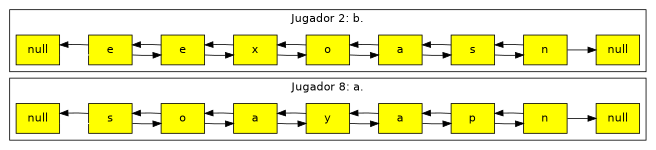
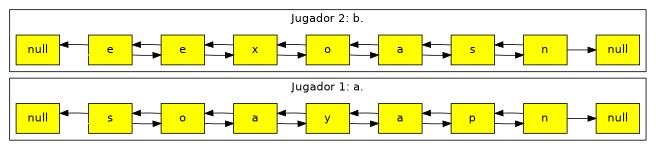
(328, 87) -> (328, 87)
